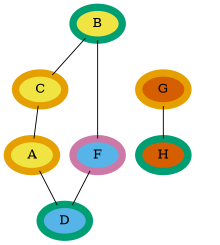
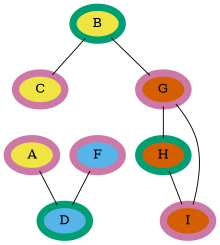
(40, 89) -> (40, 89)
(98, 89) -> (130, 56)
(163, 89) -> (163, 89)
(36, 122) -> none
(32, 155) -> (32, 155)
none -> (188, 221)
